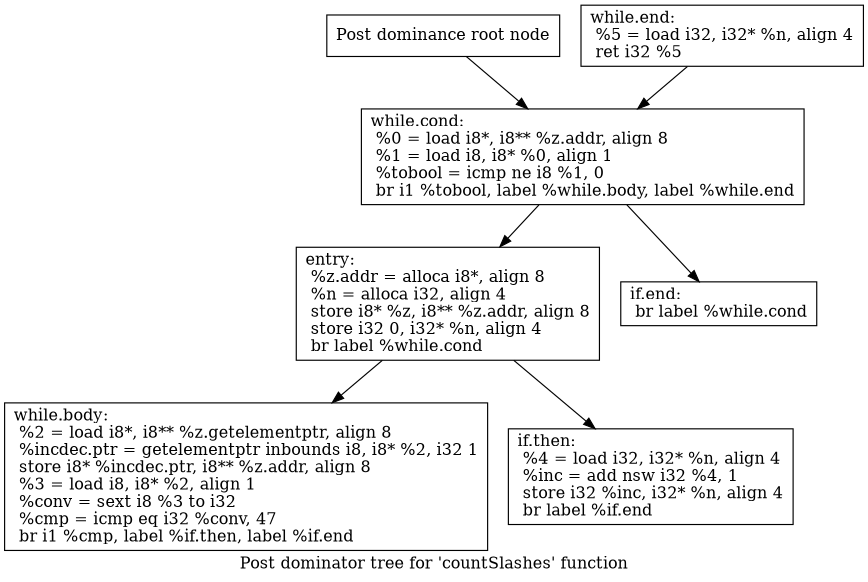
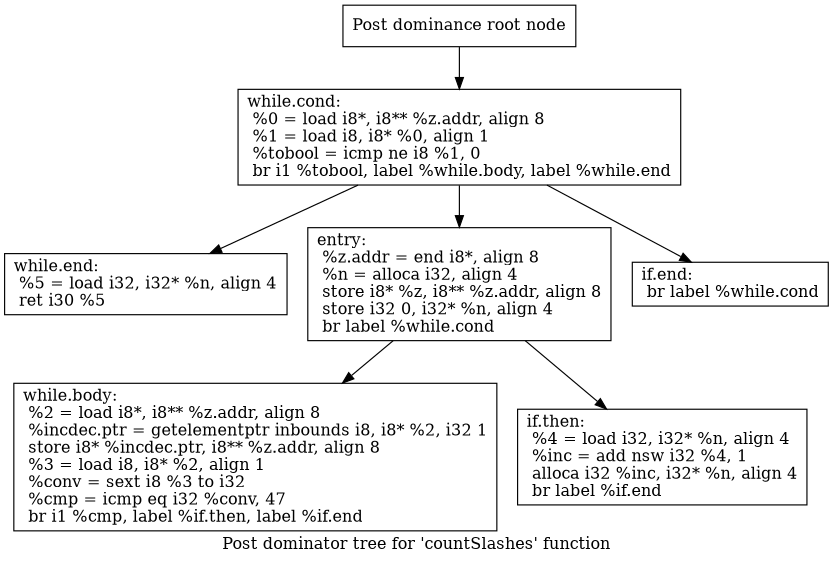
(636, 52) -> (60, 301)
(667, 84) -> (289, 217)
(425, 277) -> (428, 258)
(203, 433) -> (172, 413)
(651, 493) -> (662, 474)
